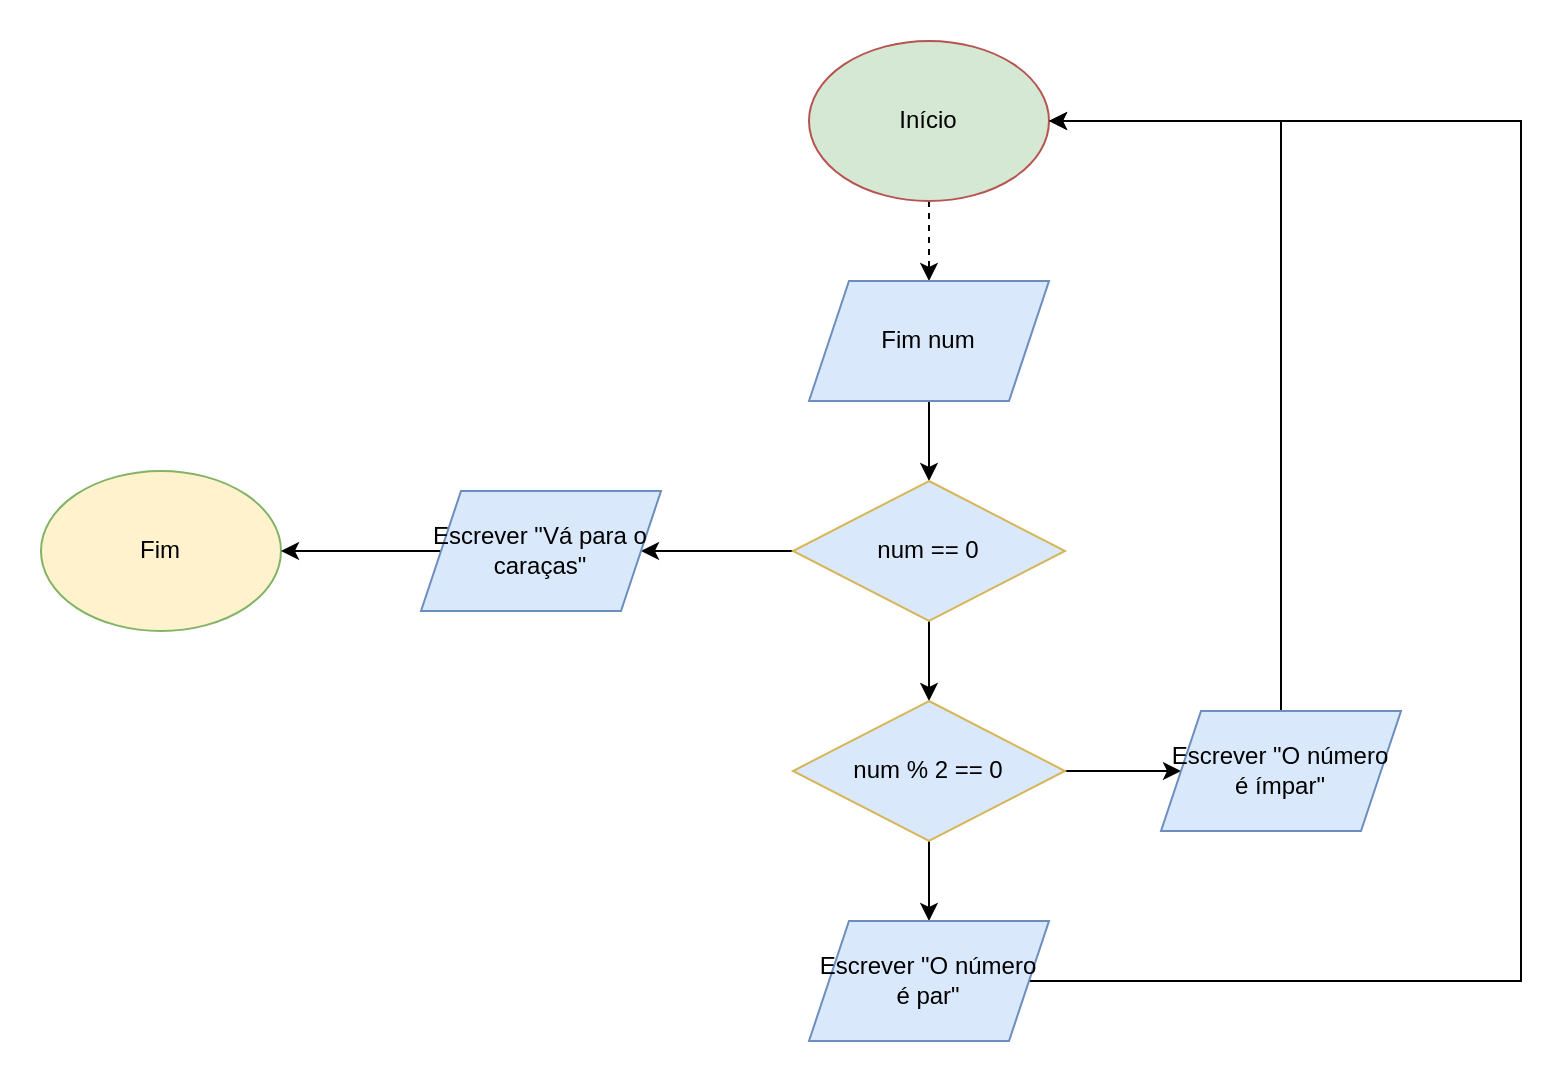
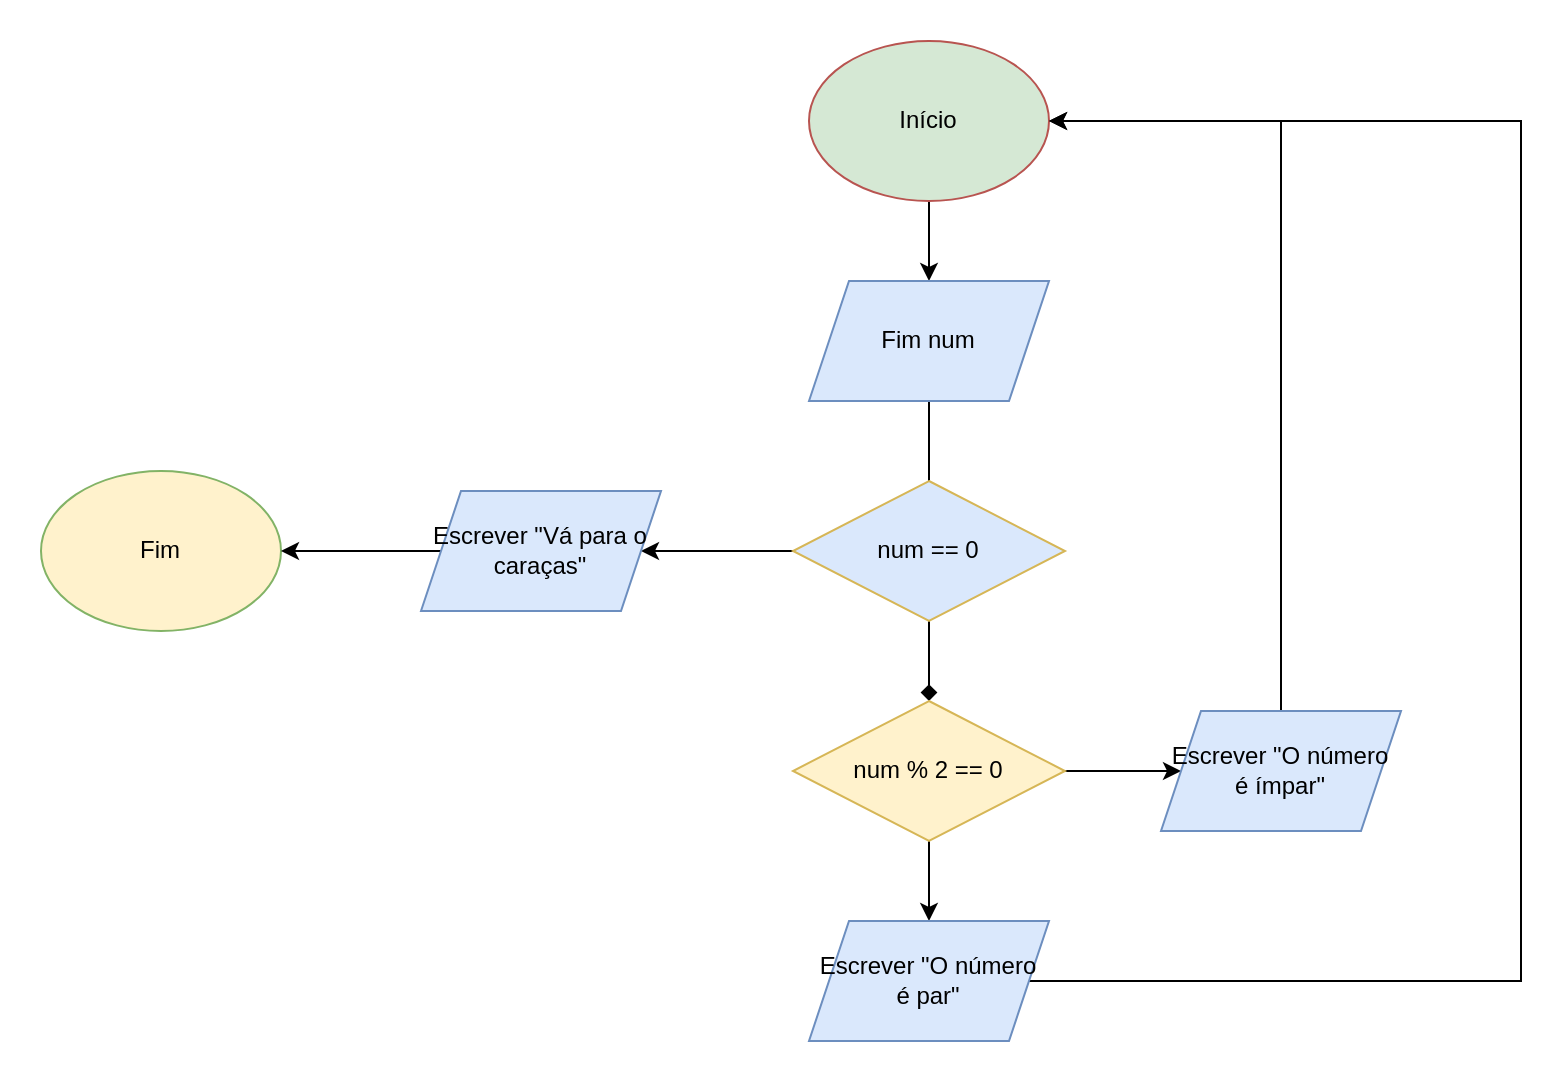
(929, 233) -> (929, 233)
(929, 466) -> (929, 471)
(929, 686) -> (929, 685)
(929, 771) -> (929, 771)
